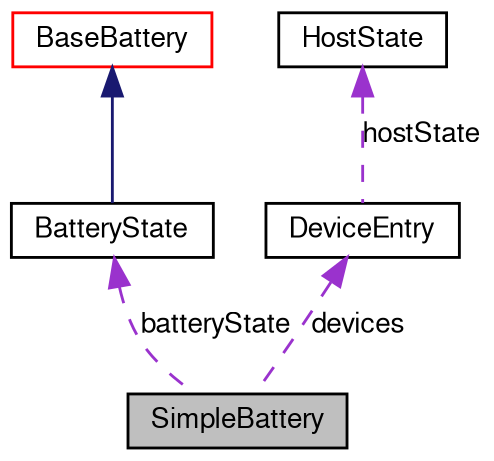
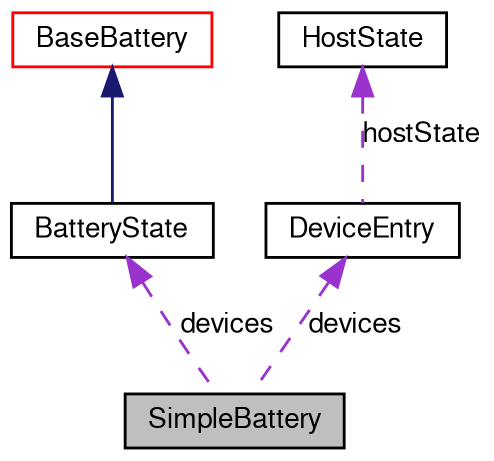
(216, 326) -> (229, 326)
